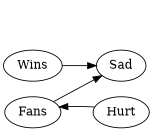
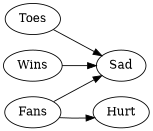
none -> (33, 19)
(81, 107) -> (73, 118)
